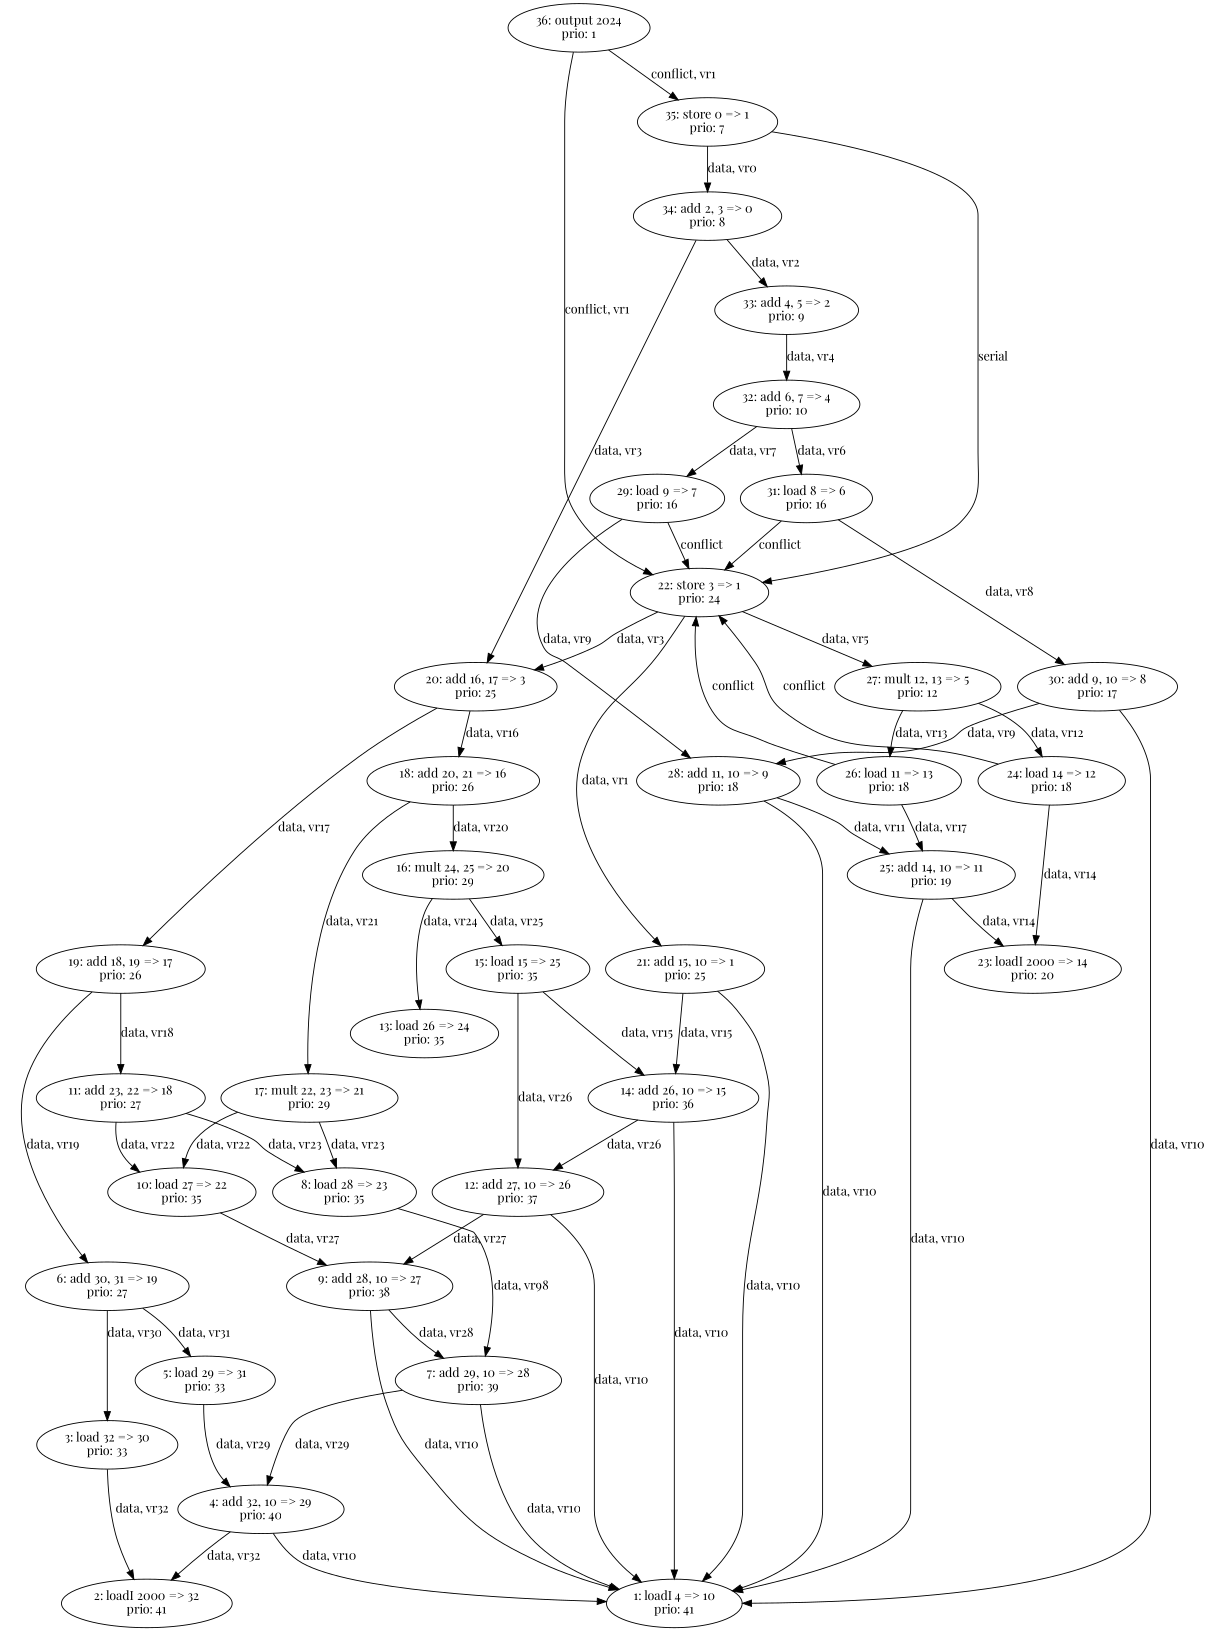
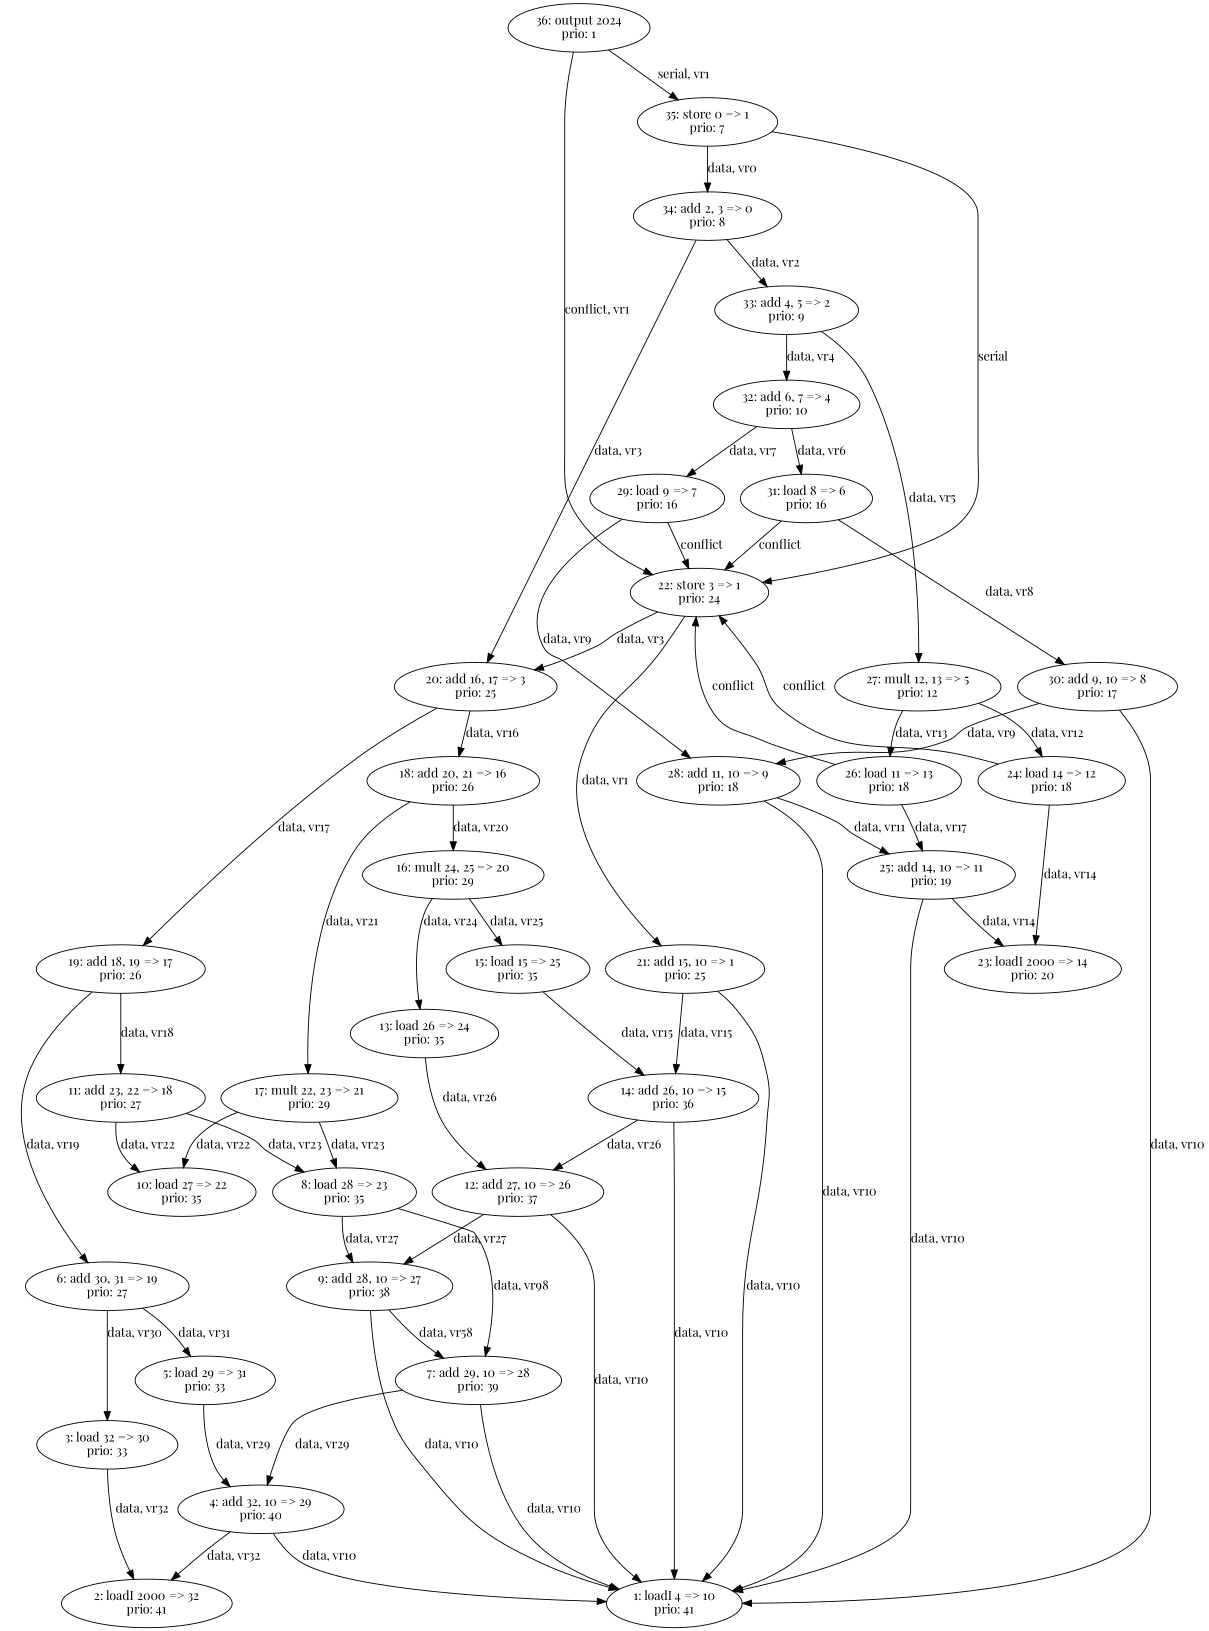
(684, 75) -> (684, 75)
(803, 637) -> (902, 481)
(518, 1076) -> (440, 1117)
(269, 1237) -> (343, 1236)
(447, 1333) -> (447, 1333)
